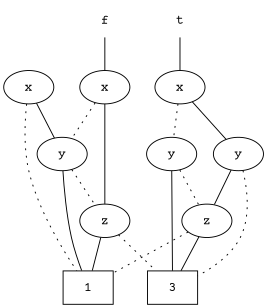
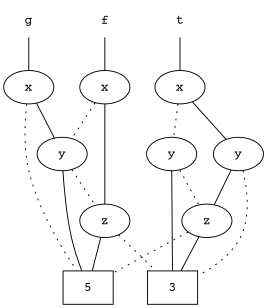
none -> (29, 20)
(88, 288) -> (88, 288)
